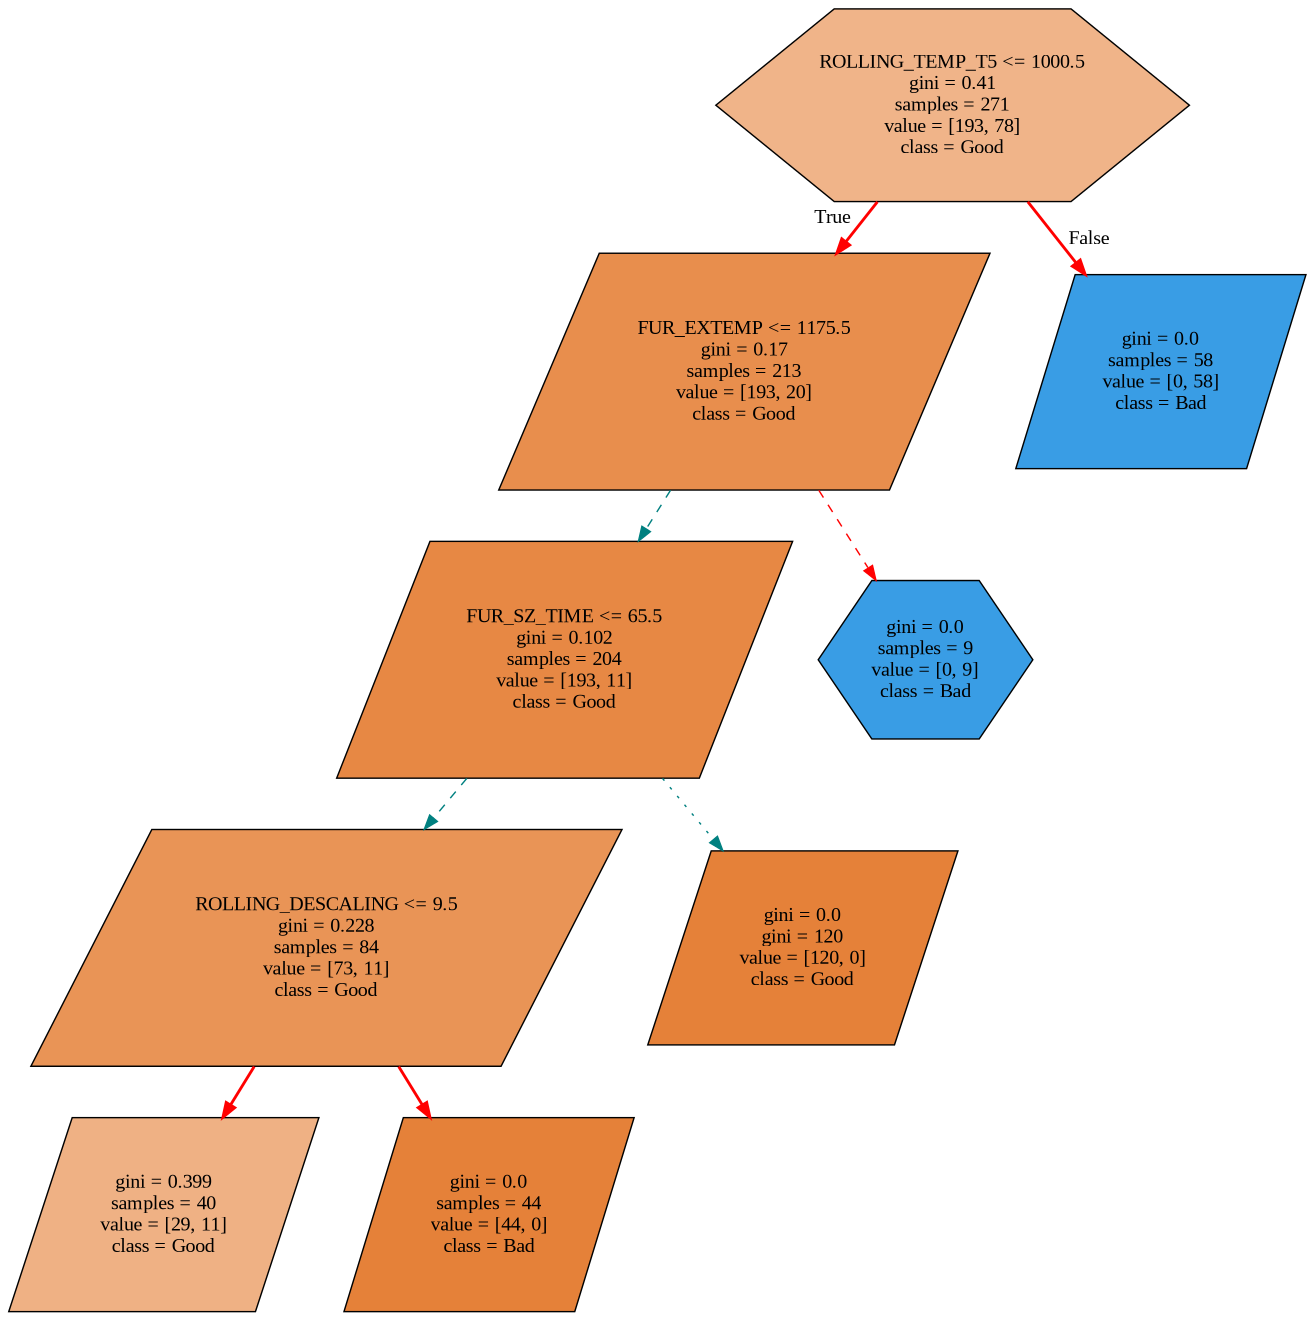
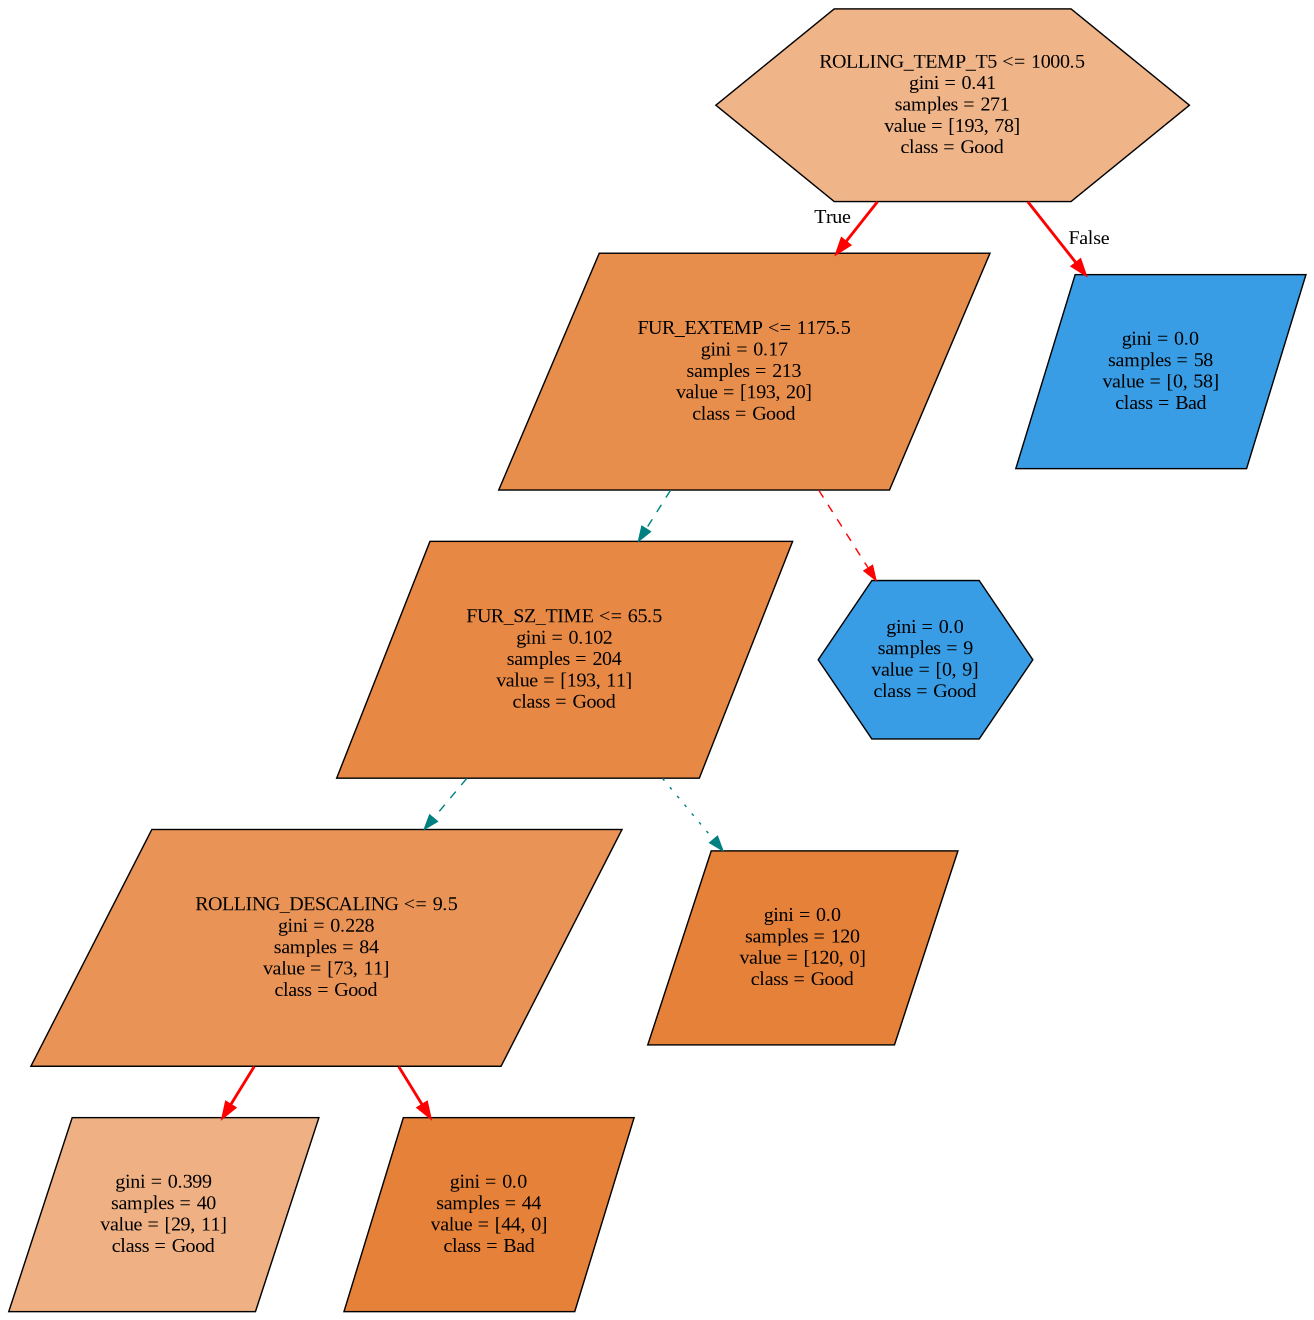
(926, 660) -> (926, 660)
(803, 948) -> (803, 948)
